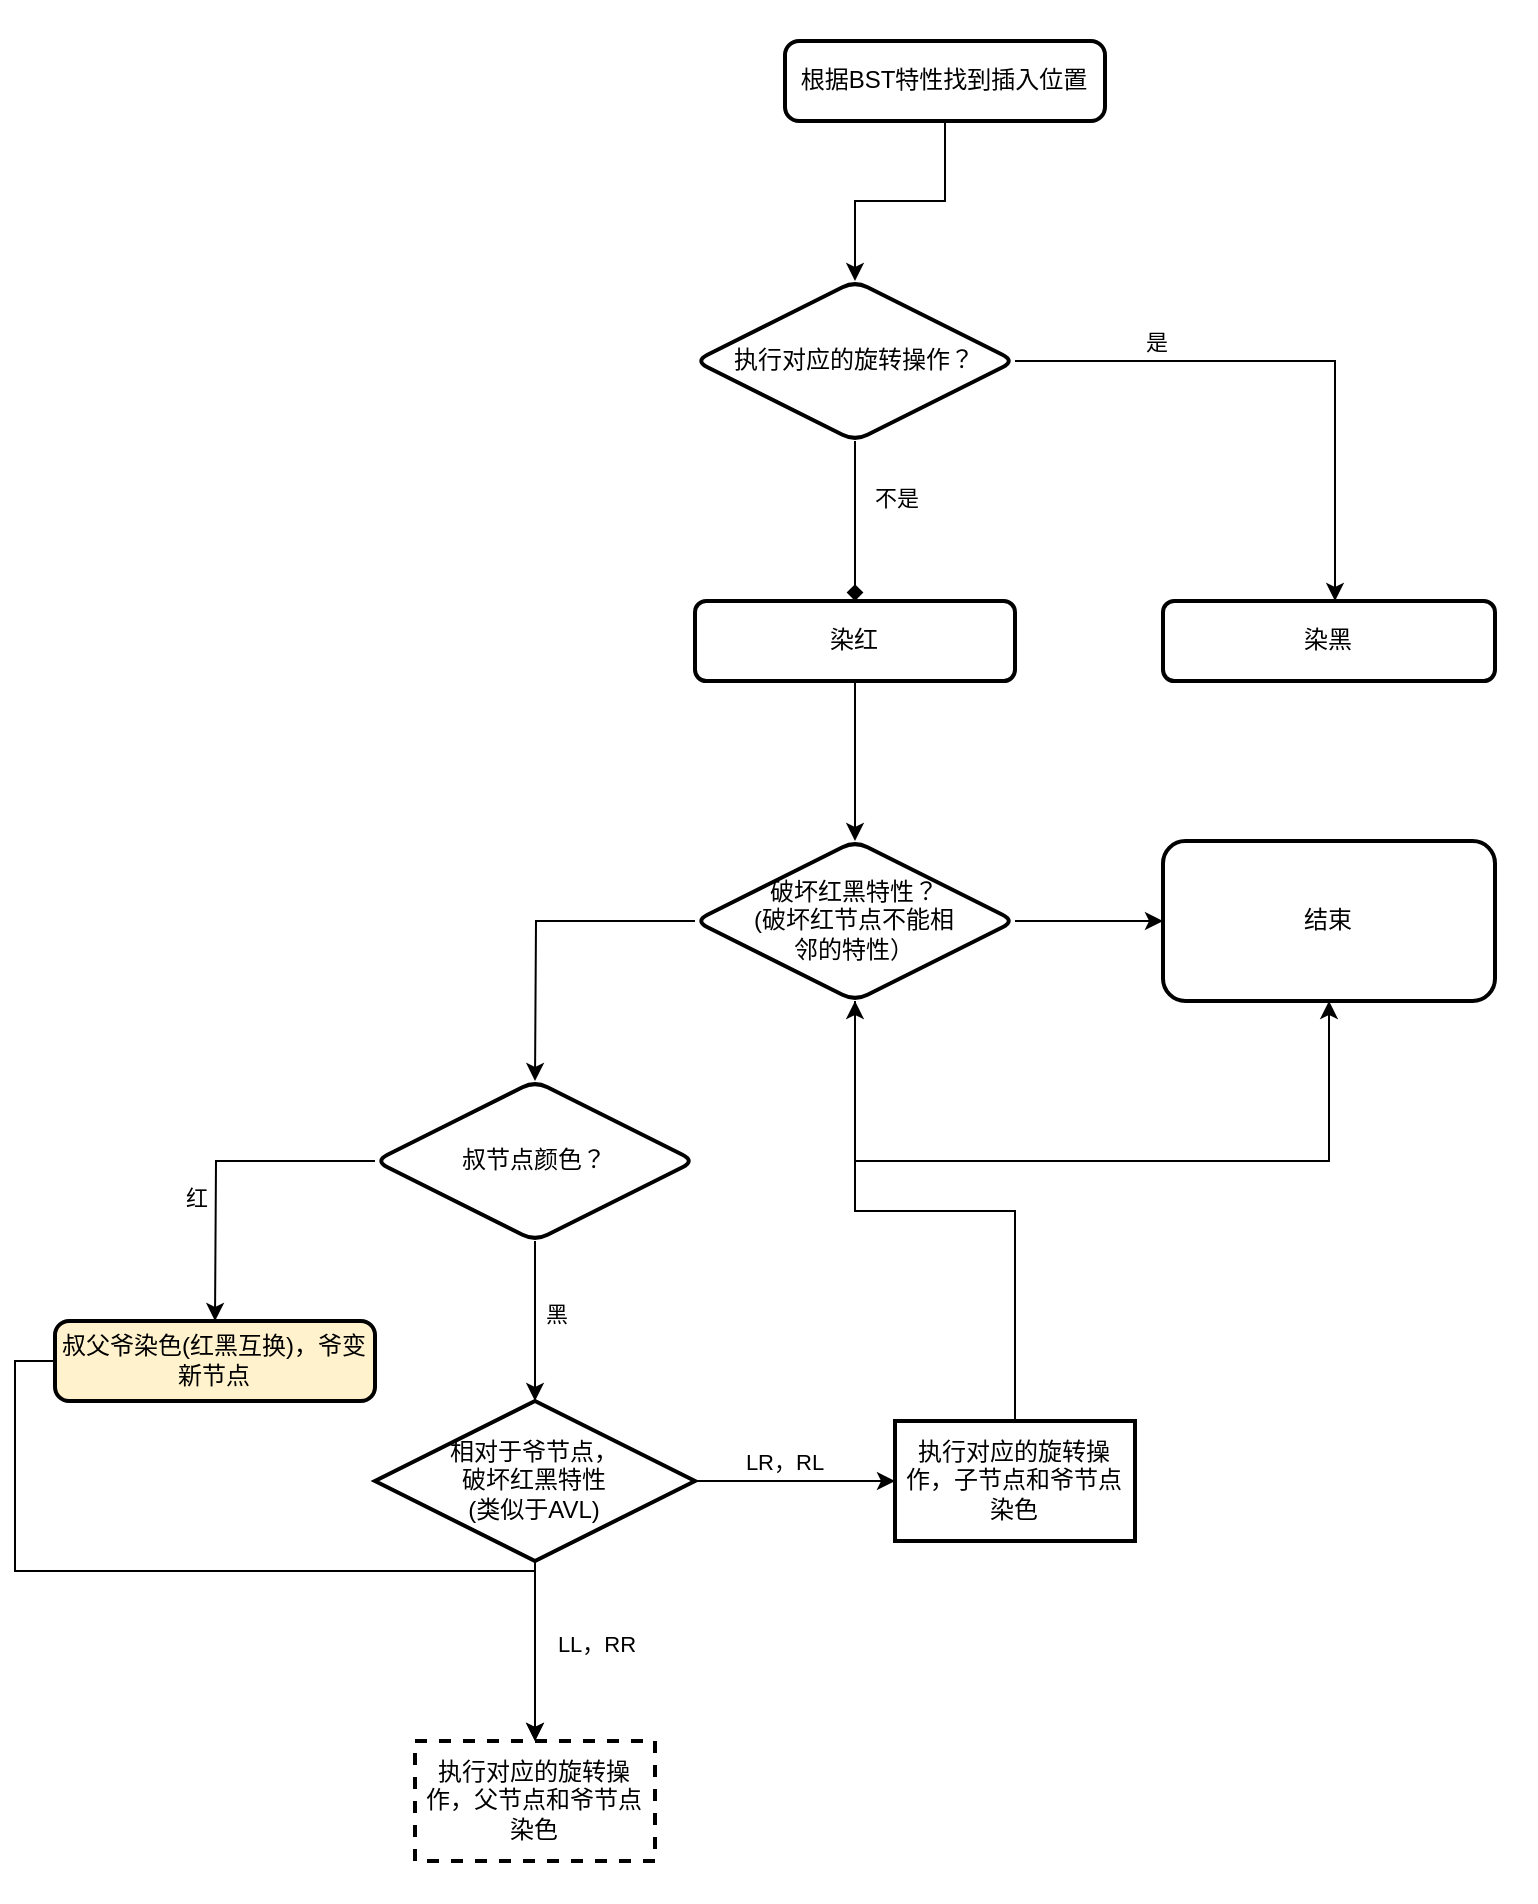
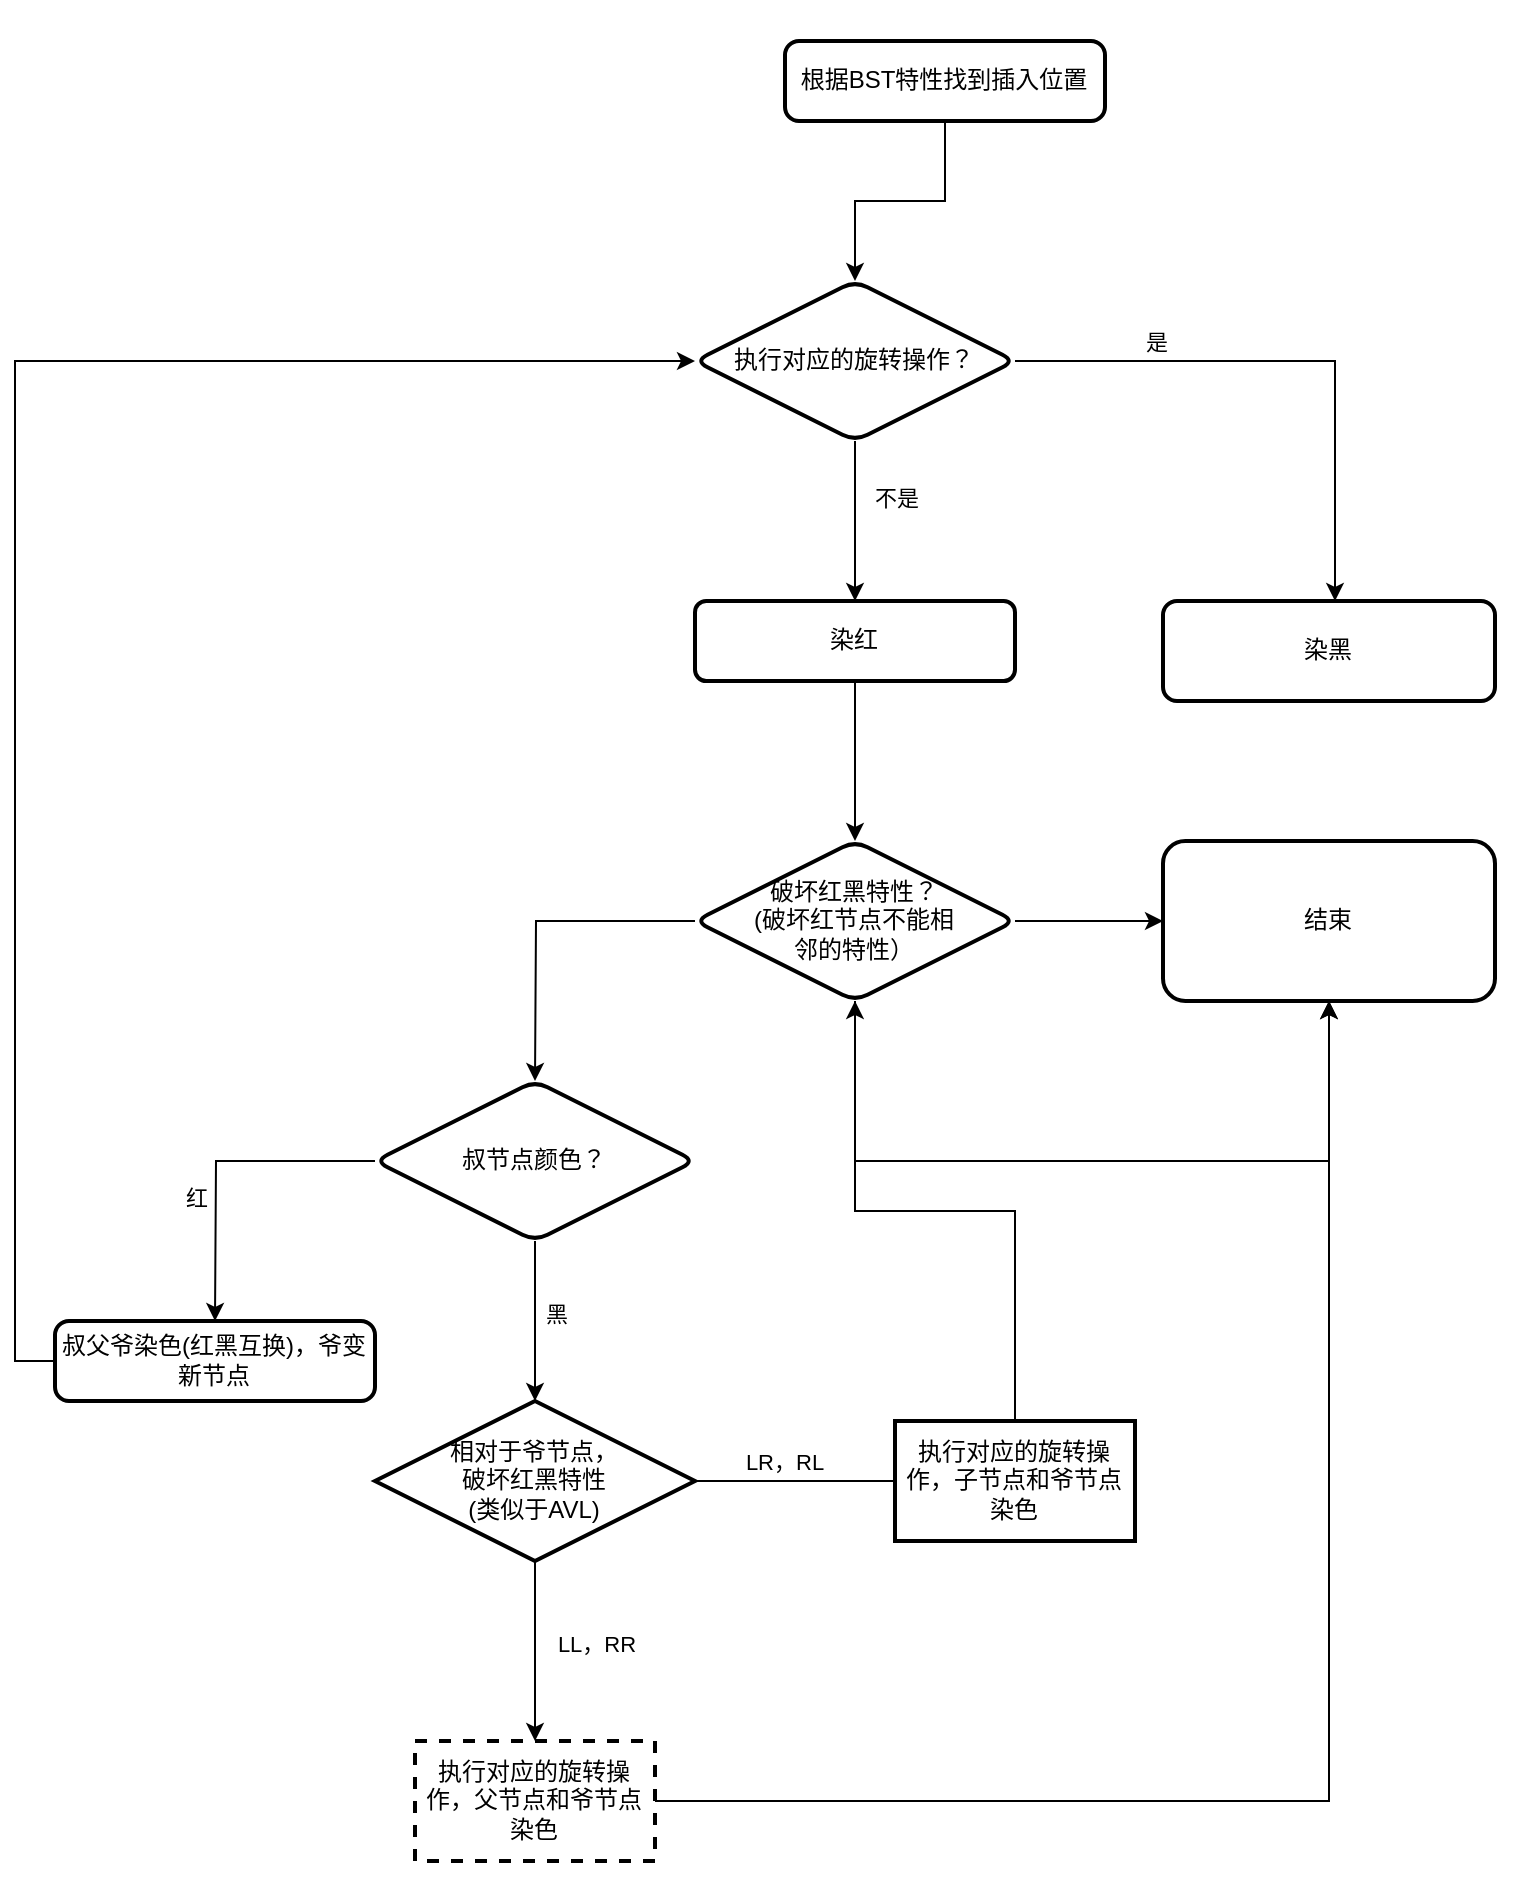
(855, 585) -> (855, 586)
(1329, 641) -> (1329, 651)
(215, 1361) -> (215, 1361)
(880, 1481) -> (885, 1481)
(167, 1571) -> (15, 529)
none -> (1310, 1801)
